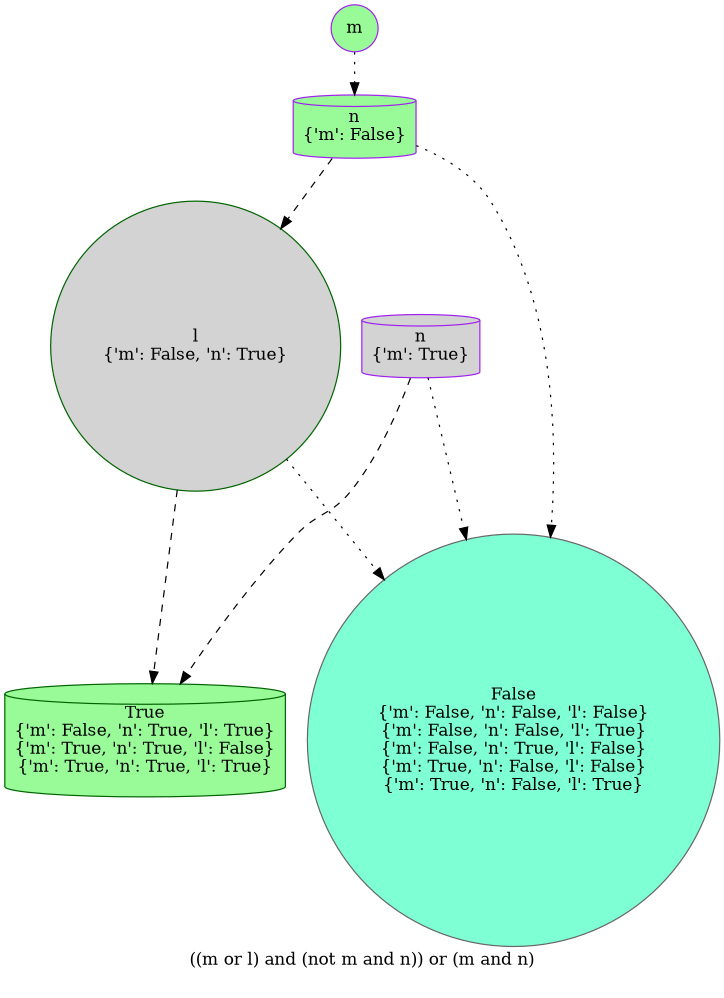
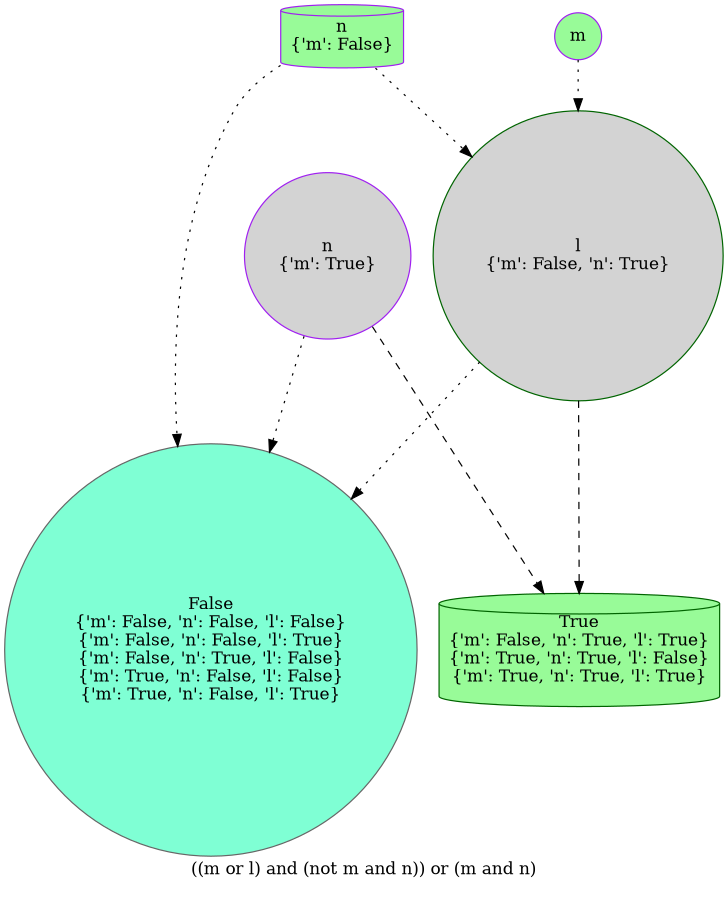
(355, 67) -> (578, 79)
(310, 189) -> (419, 108)
(421, 346) -> (328, 256)
